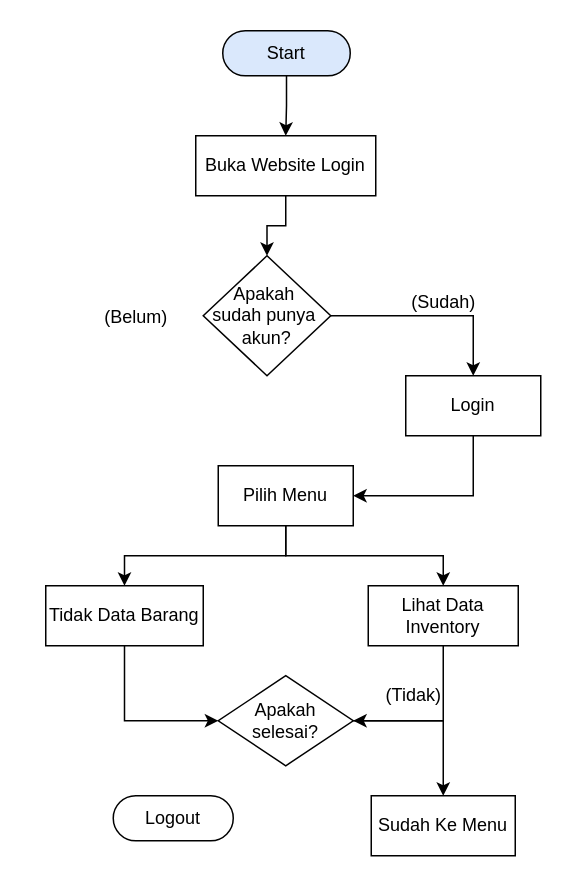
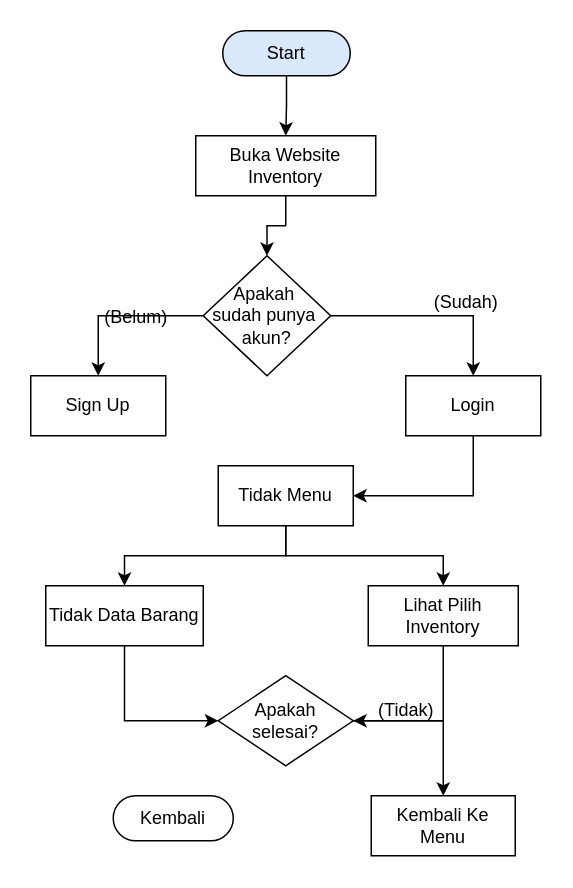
(286, 166) -> (286, 166)
(443, 302) -> (466, 302)
none -> (126, 316)
none -> (98, 406)
(286, 496) -> (286, 496)
(443, 616) -> (443, 616)
(413, 695) -> (406, 710)
(173, 818) -> (173, 818)
(443, 826) -> (443, 826)
